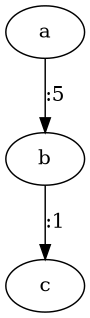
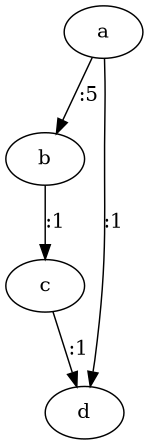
none -> (85, 413)
